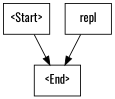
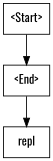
(75, 46) -> (27, 107)
